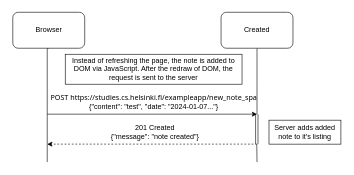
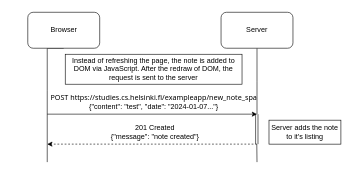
(49, 30) -> (64, 30)
(257, 30) -> (257, 30)
(305, 132) -> (305, 132)
